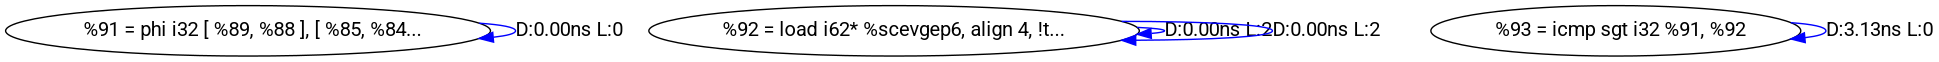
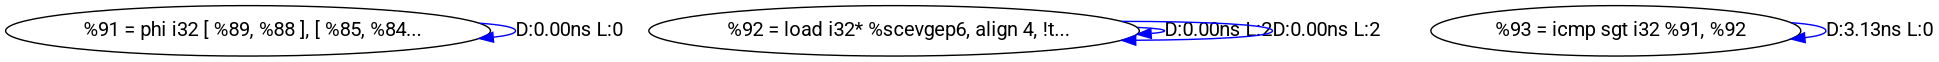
(894, 31) -> (894, 31)
